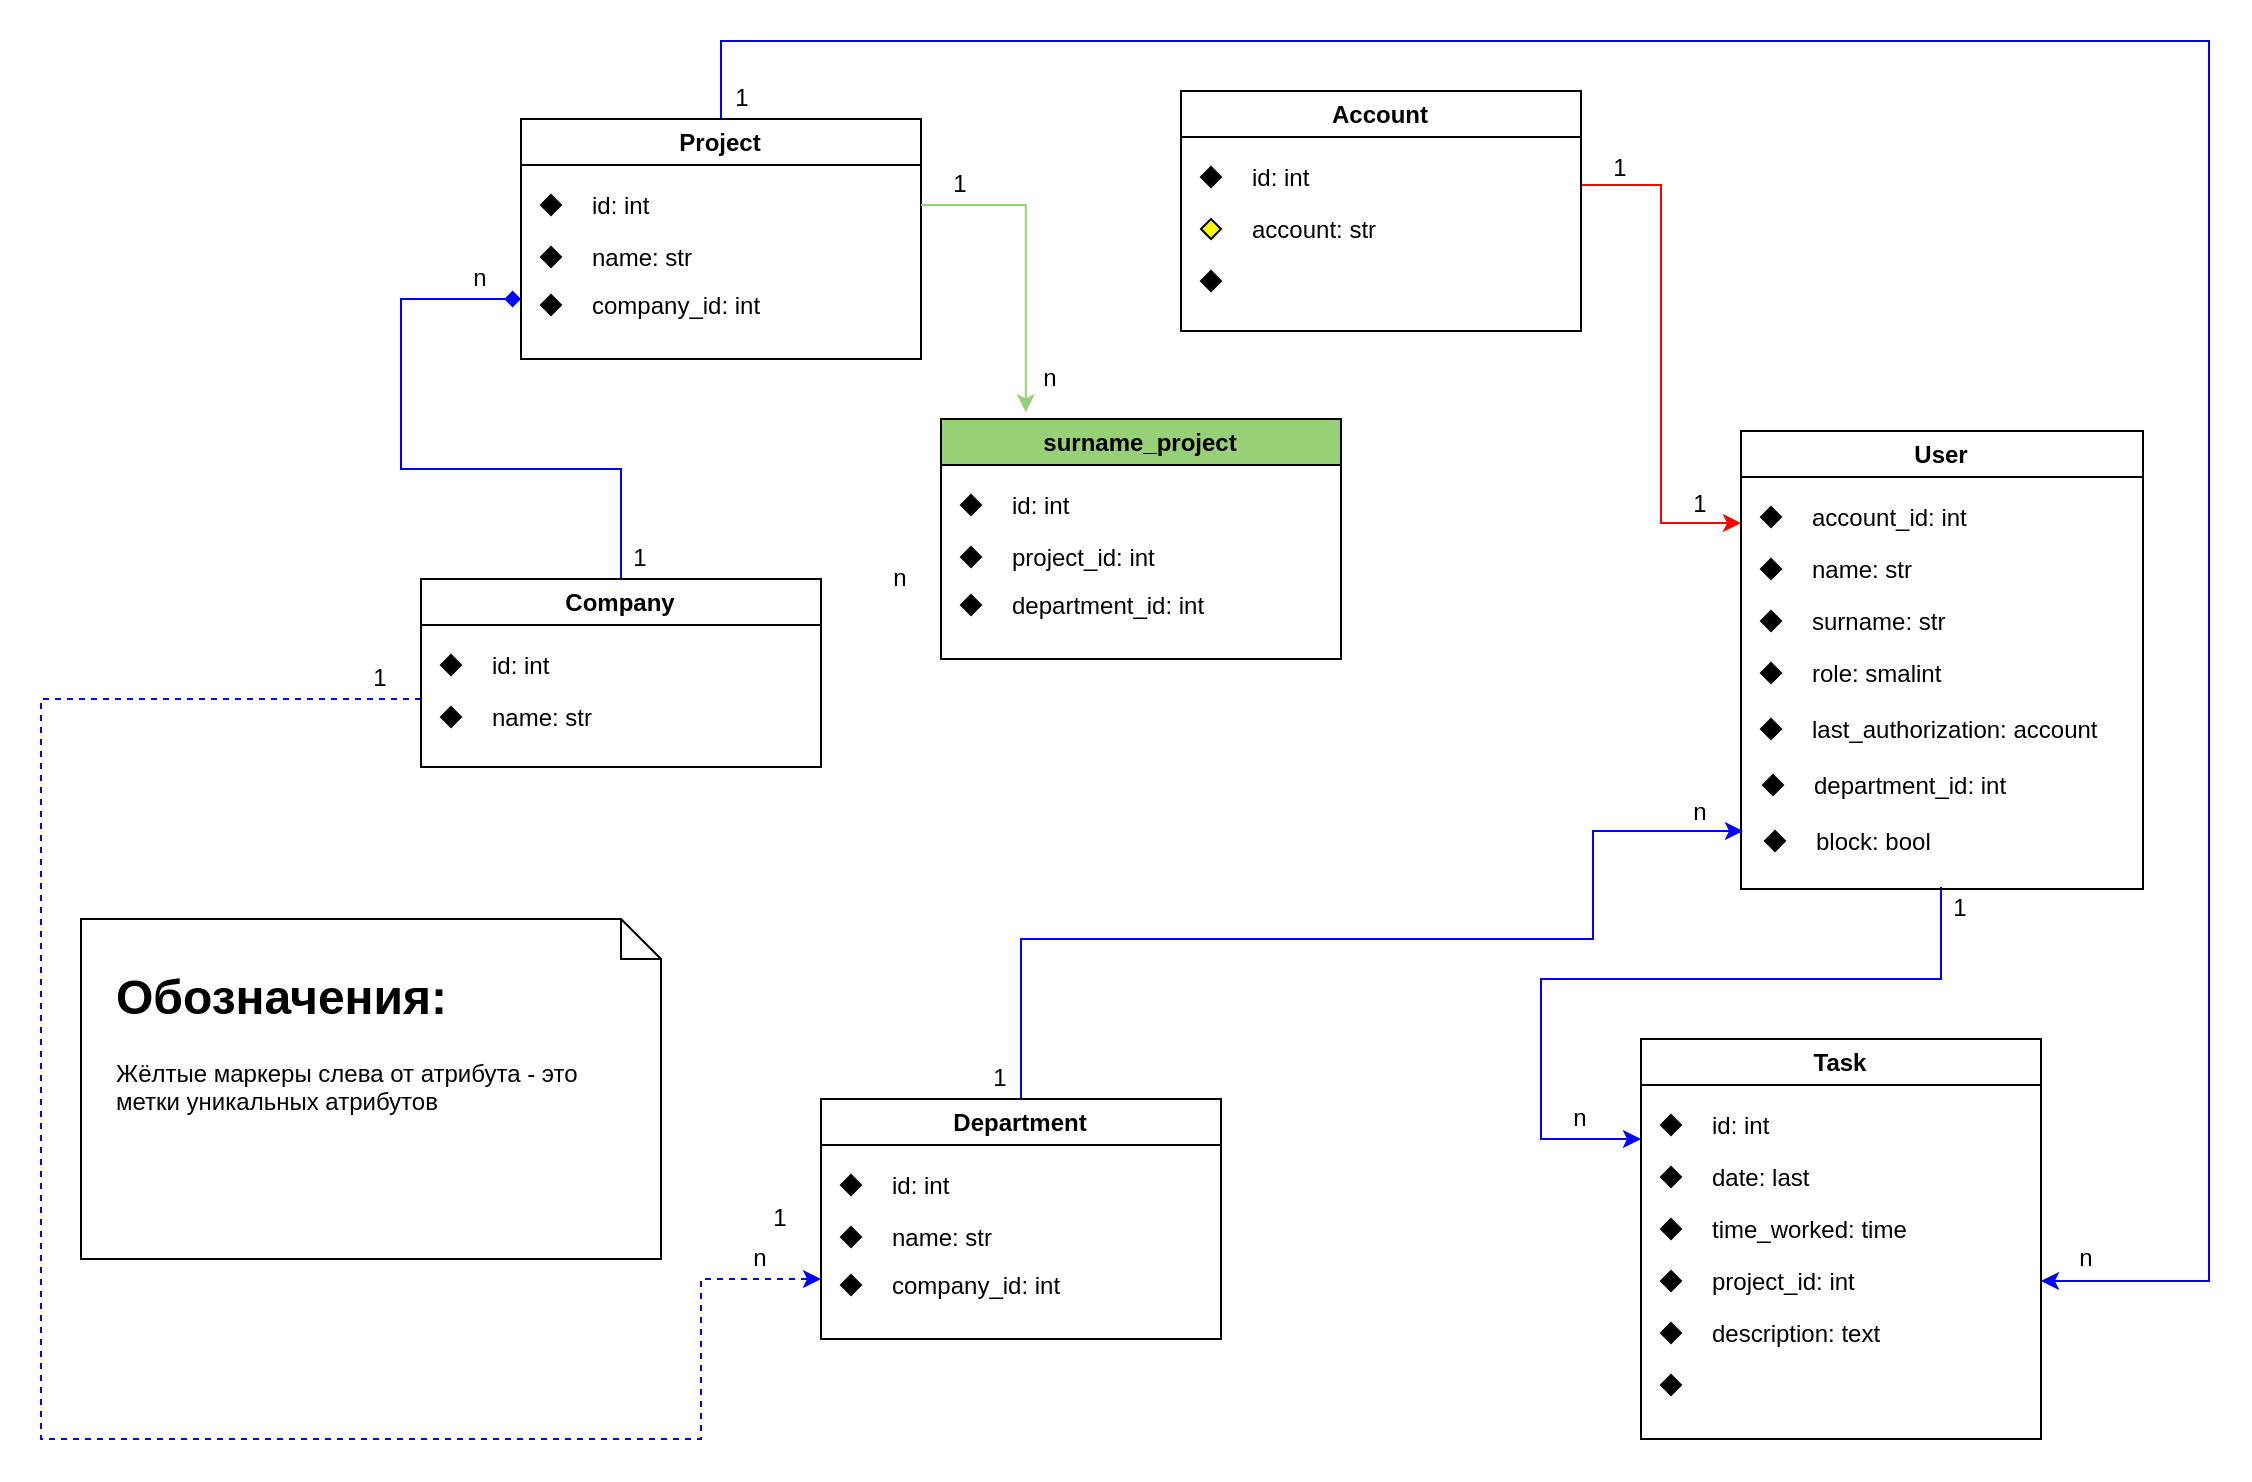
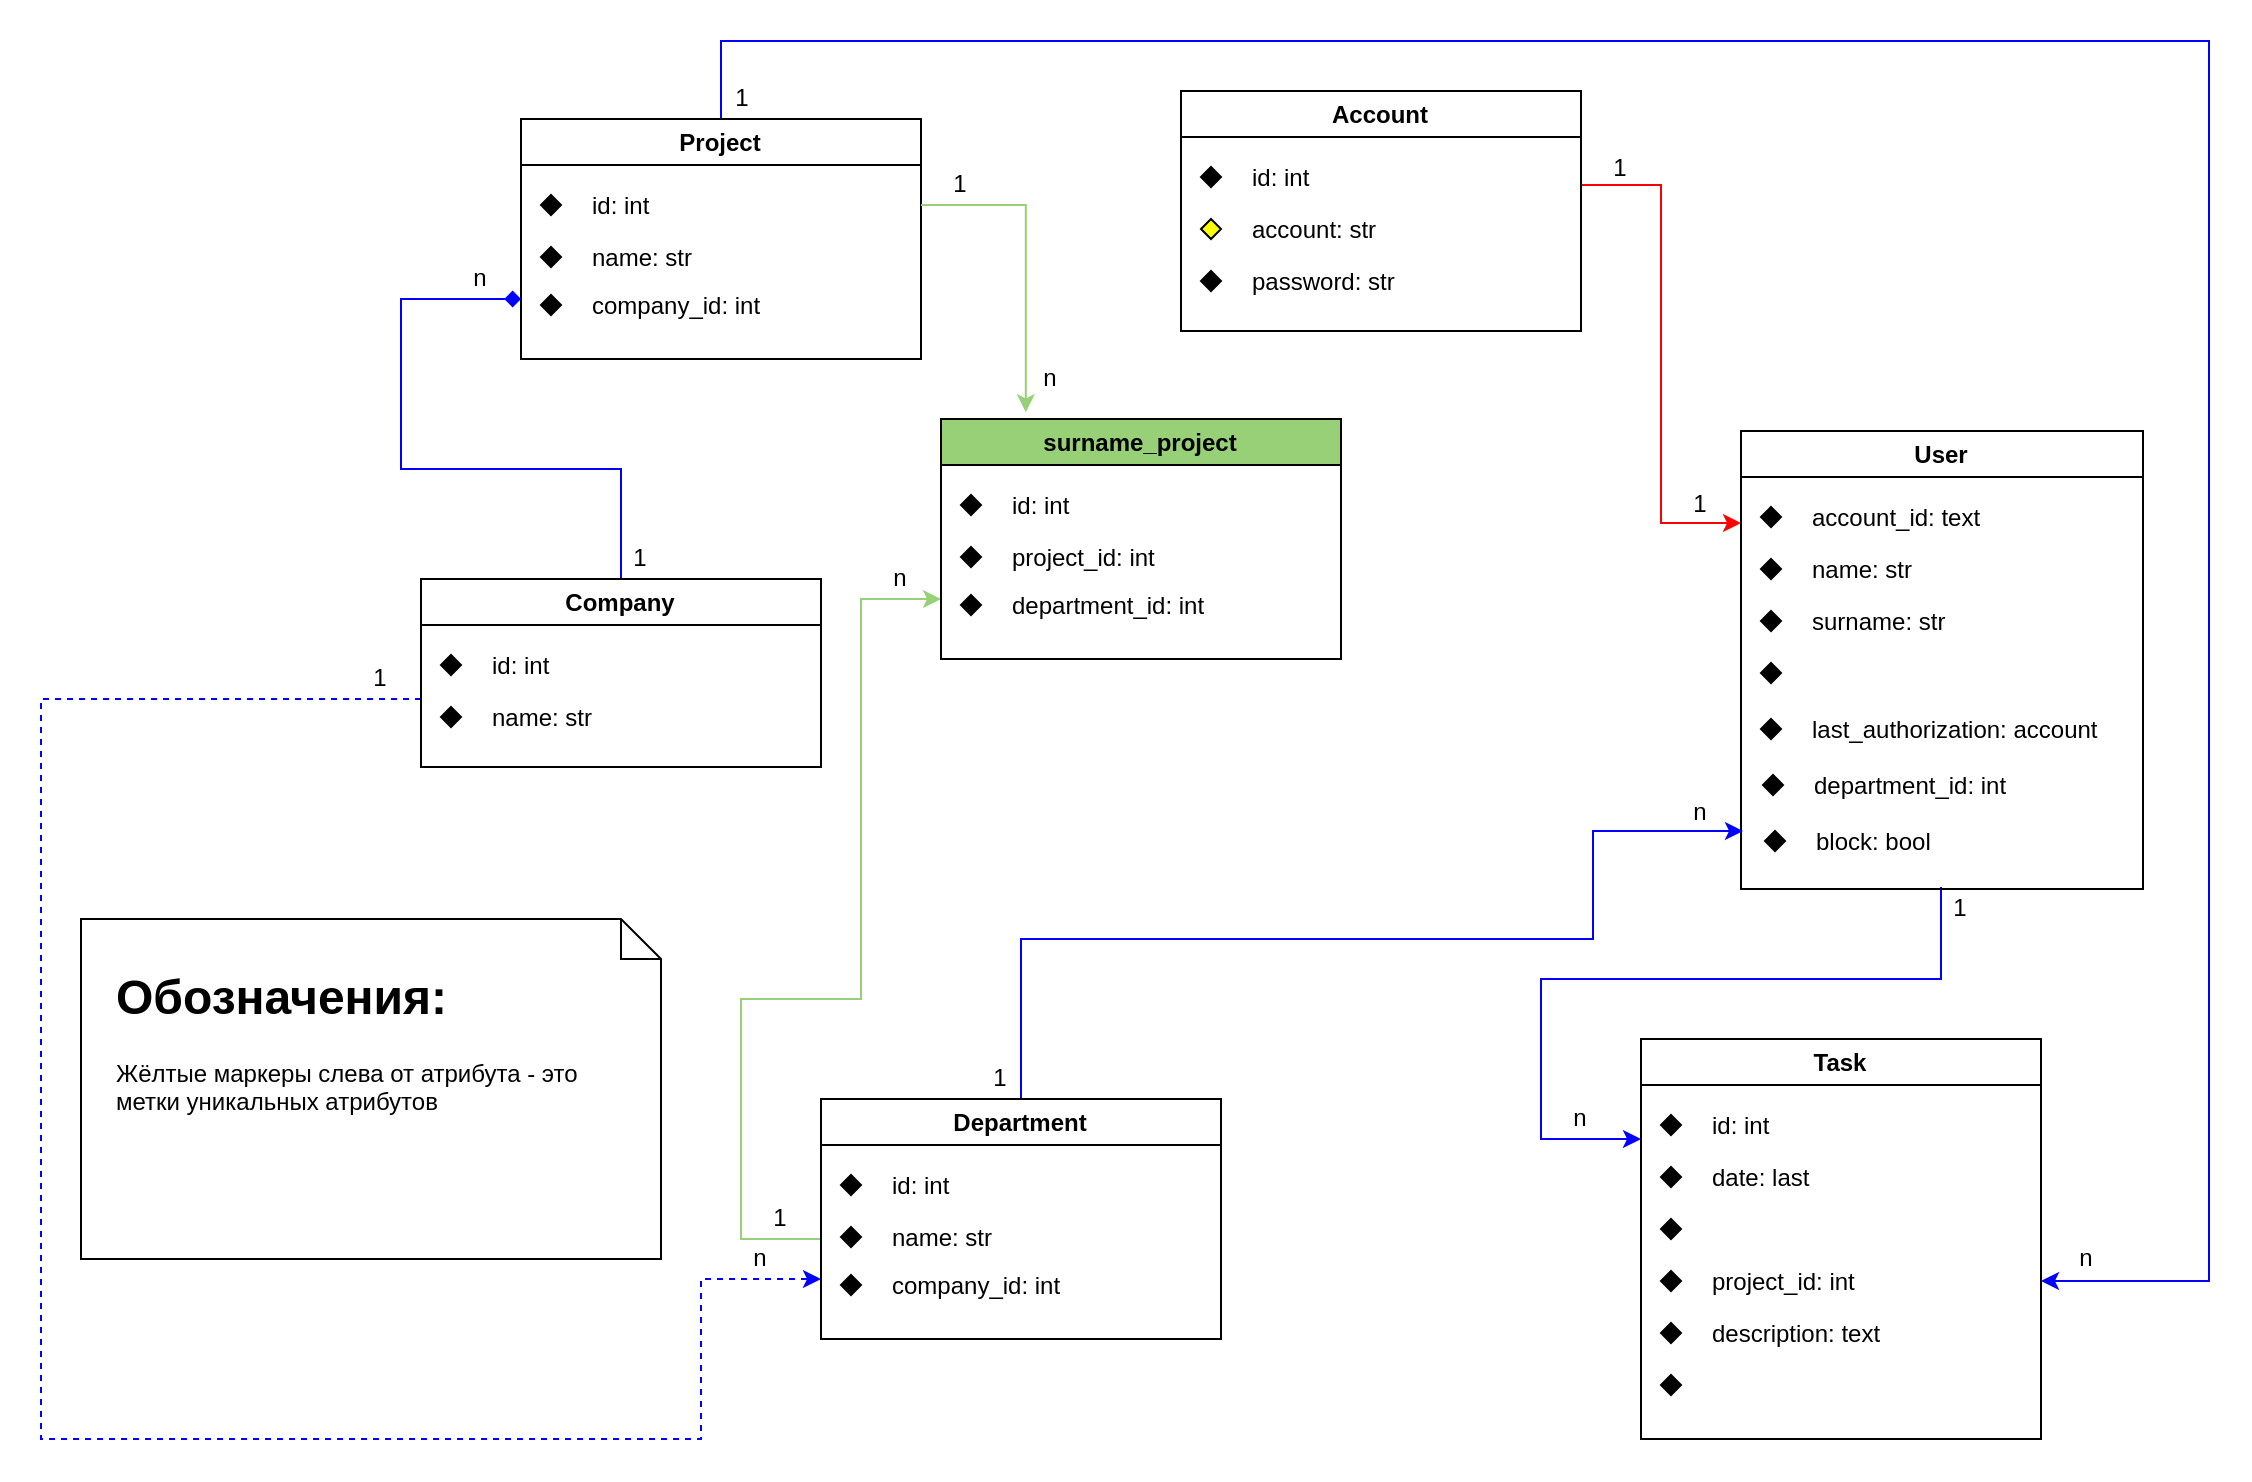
none -> (1411, 281)
(1900, 518) -> (1910, 518)
(1971, 673) -> none
none -> (861, 984)
(1871, 1229) -> none
